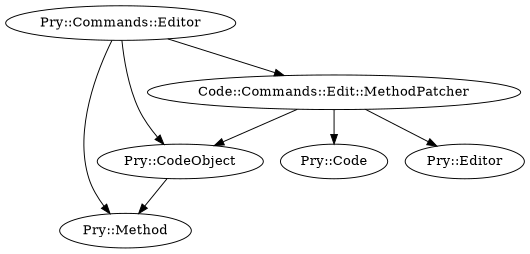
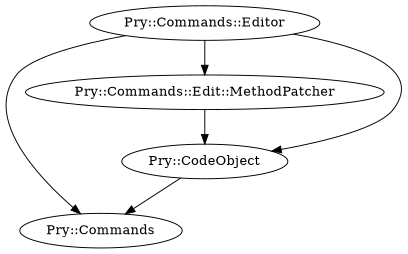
(334, 92) -> (205, 92)
(334, 161) -> none
(465, 161) -> none
(126, 231) -> (101, 231)
